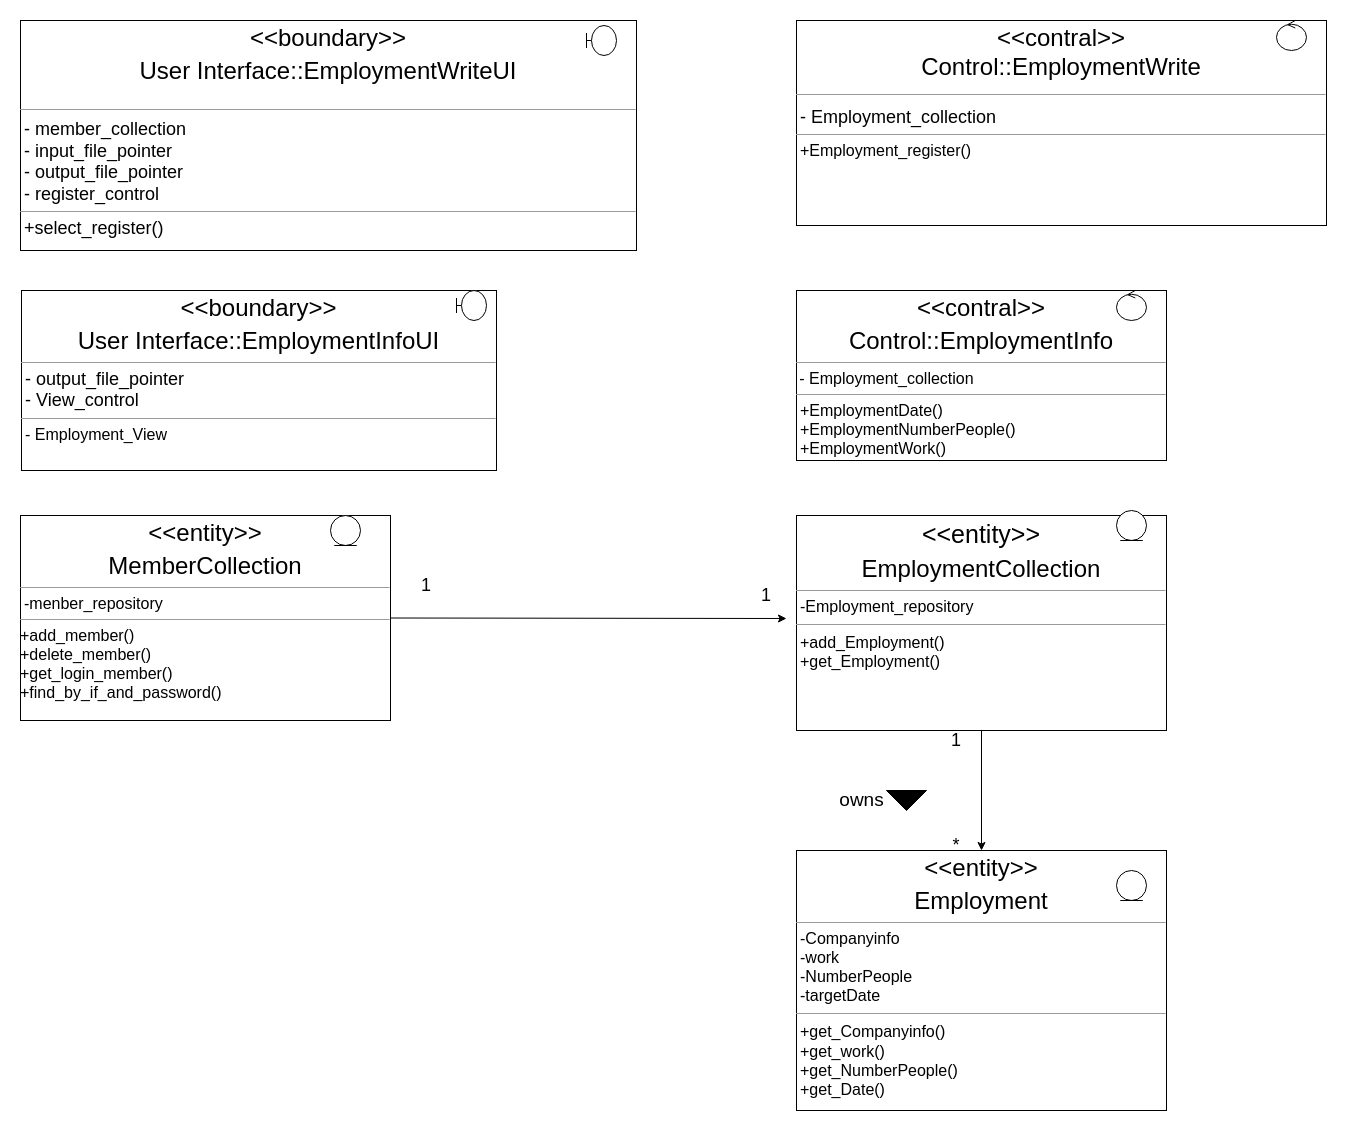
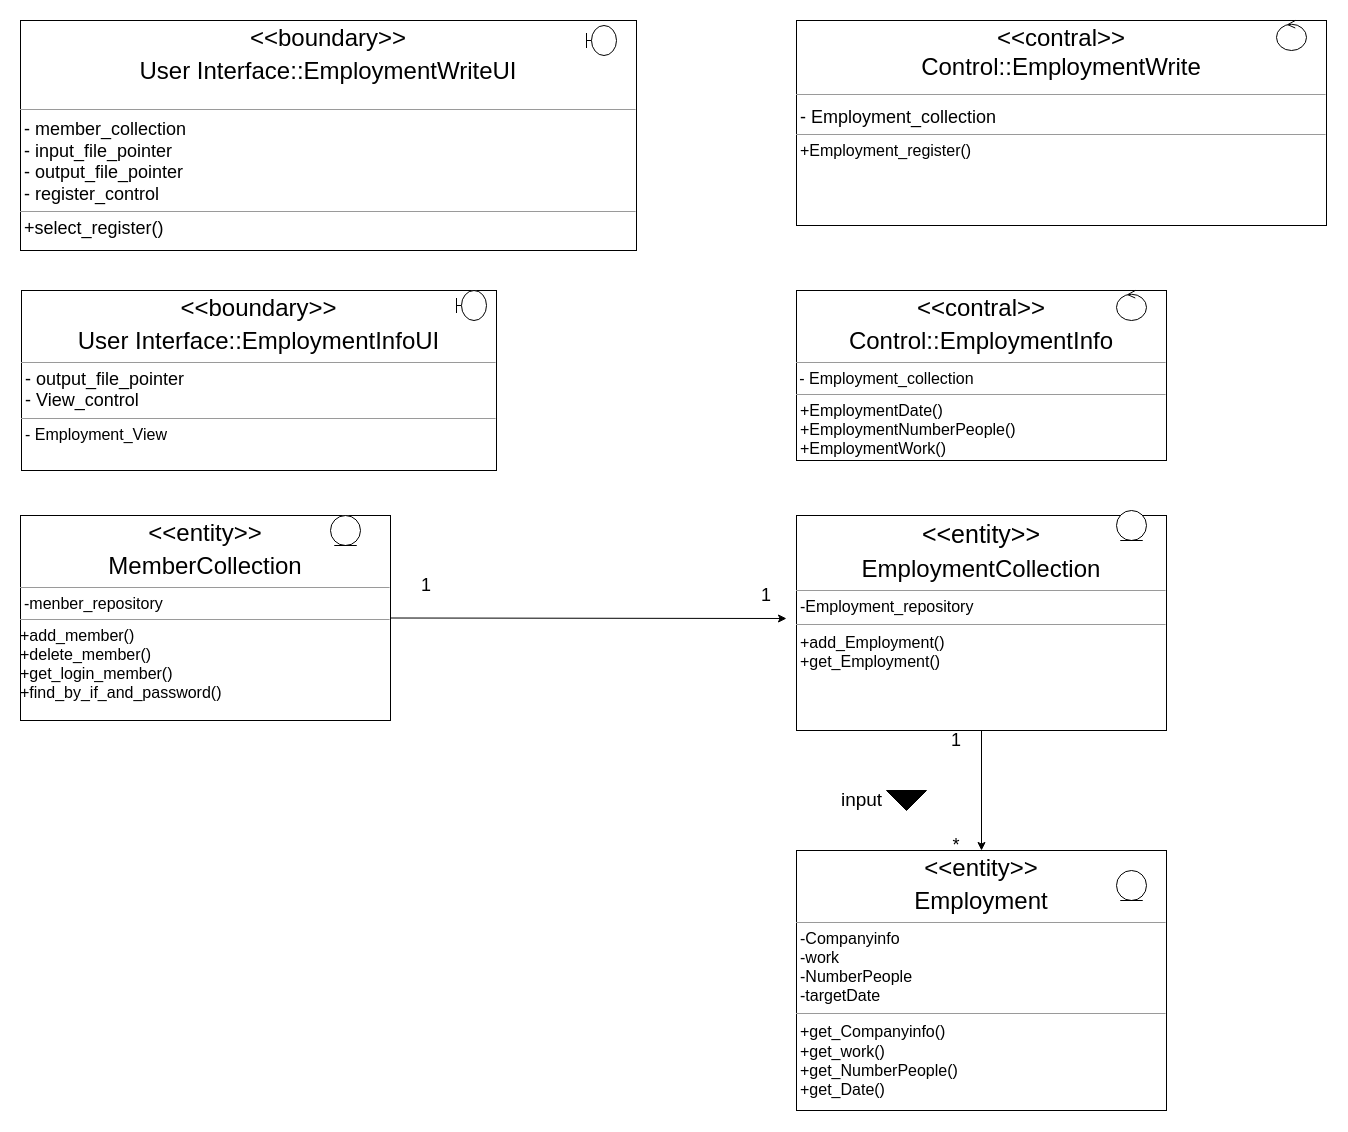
(862, 801) -> (862, 801)
